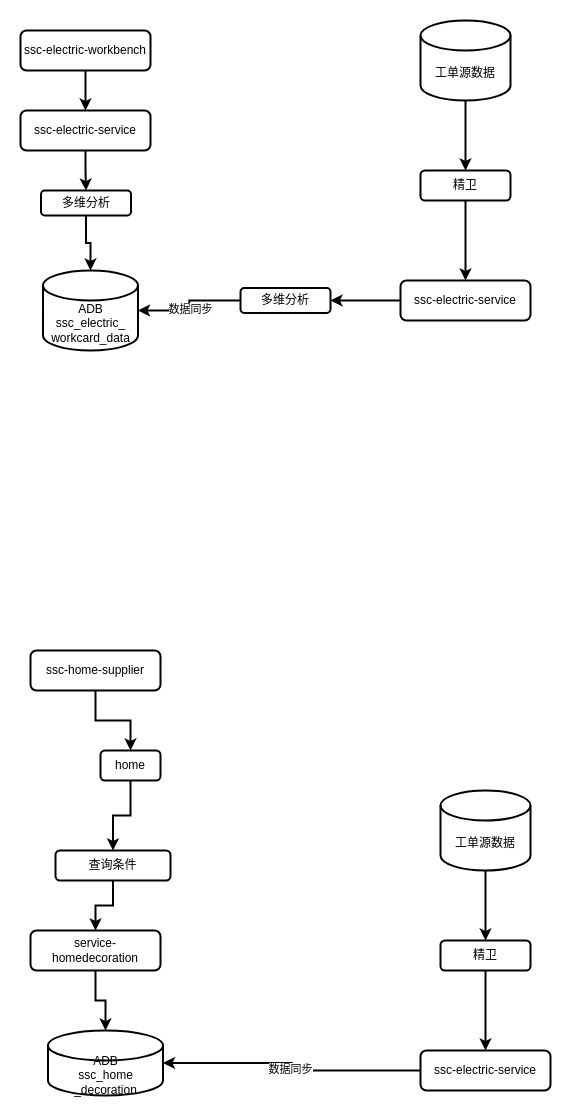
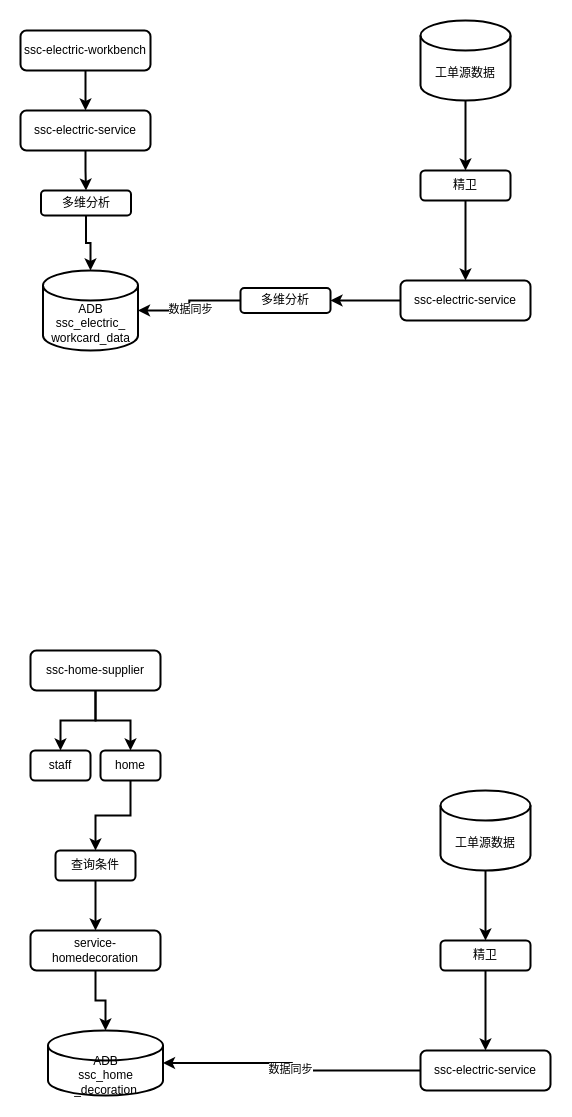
none -> (67, 721)
none -> (61, 766)
(113, 866) -> (96, 866)
